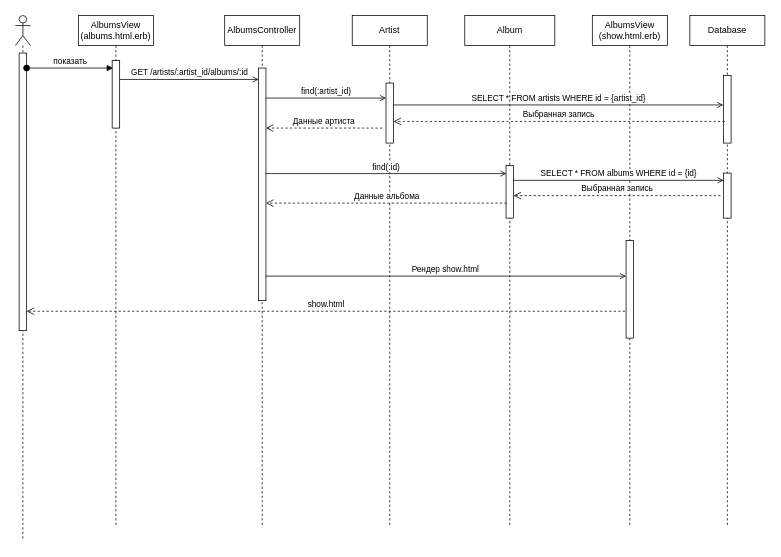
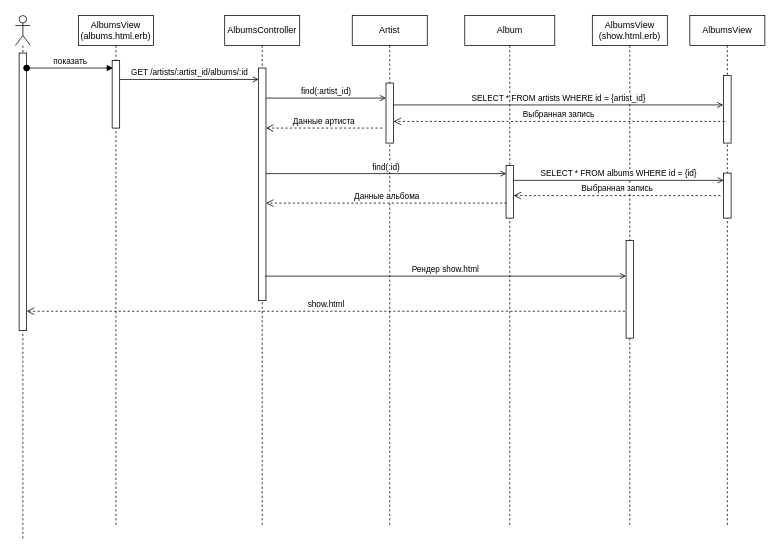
(727, 30) -> (727, 30)
